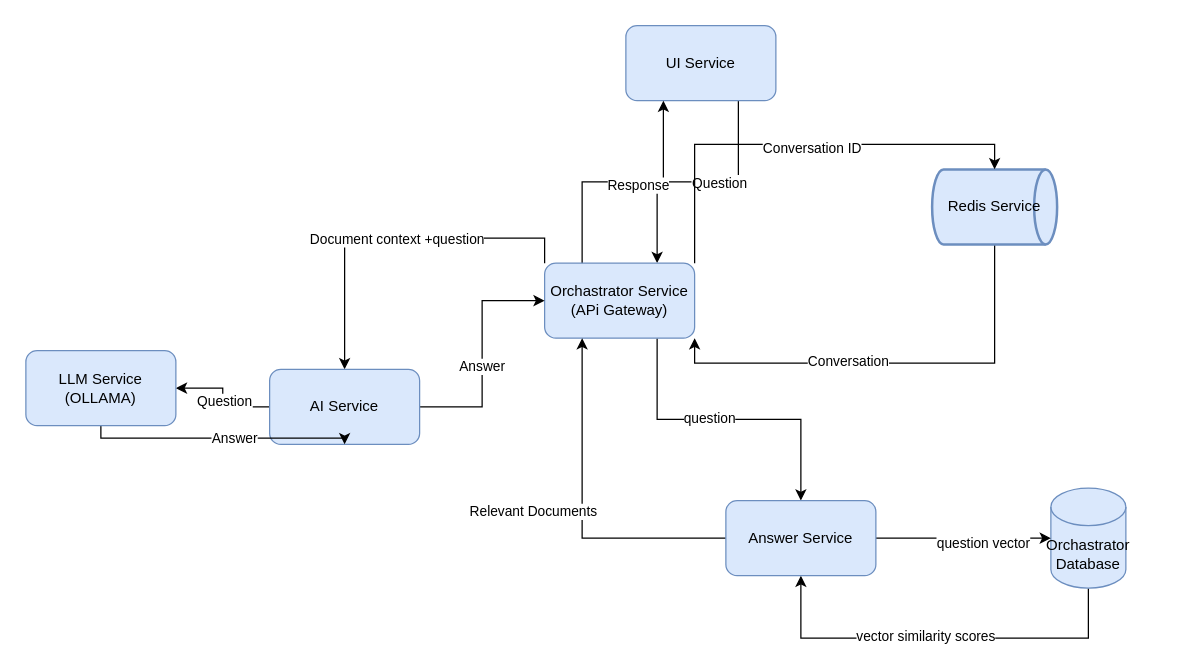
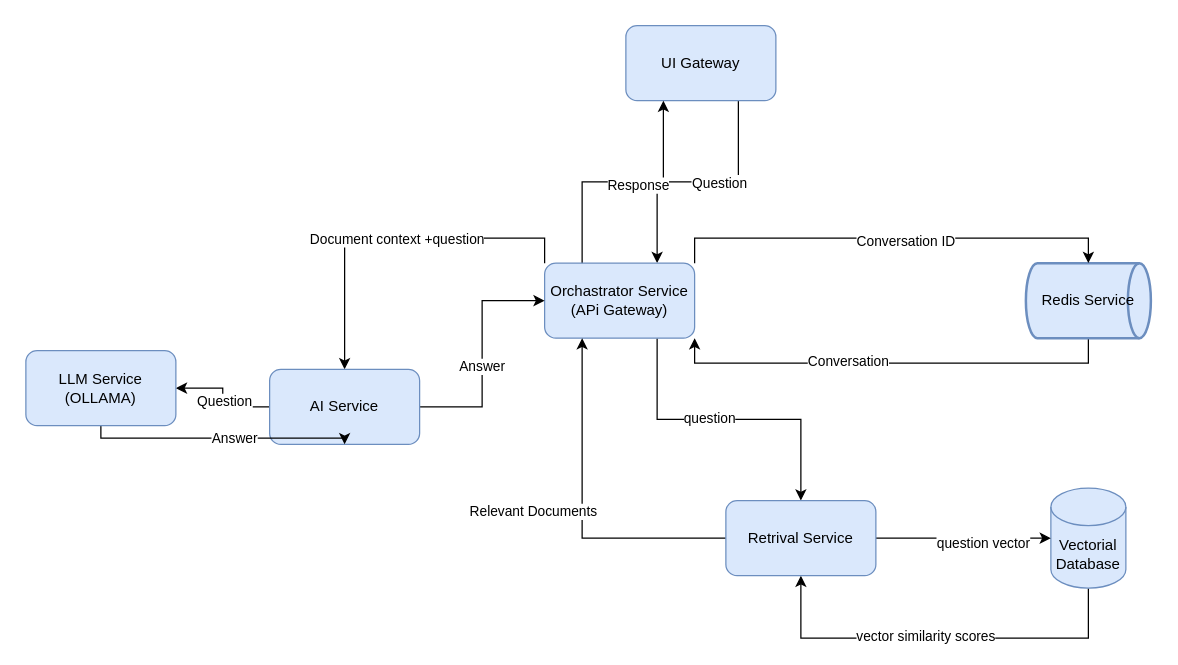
(701, 63) -> (701, 63)
(994, 207) -> (1088, 301)
(801, 538) -> (801, 538)
(1088, 554) -> (1088, 554)
